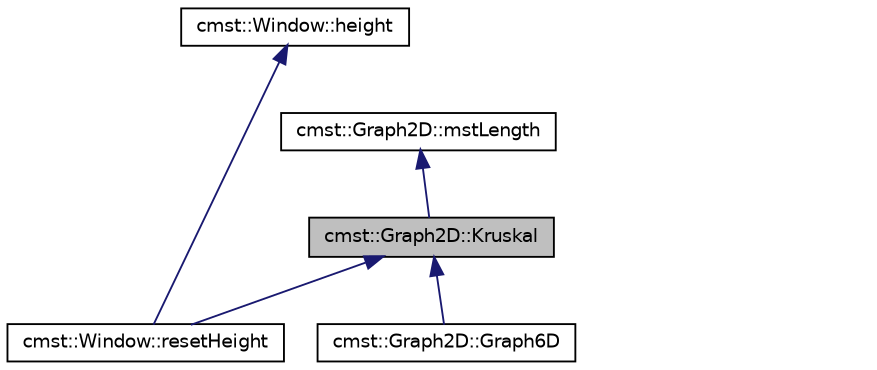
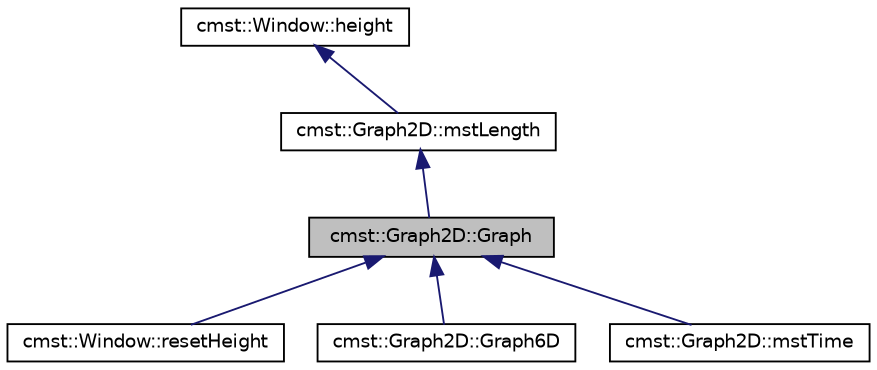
(216, 193) -> (364, 85)
(432, 237) -> (432, 237)
none -> (740, 343)
